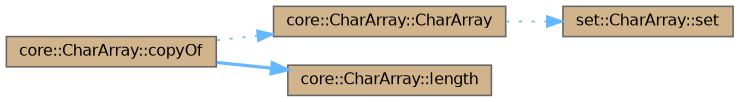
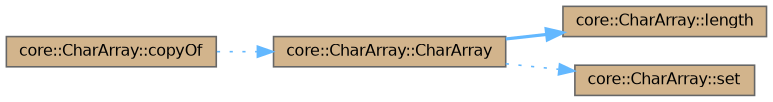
(648, 21) -> (665, 80)
(244, 65) -> (526, 37)
